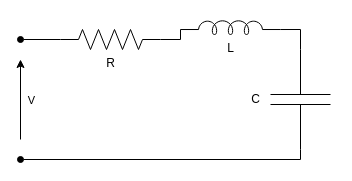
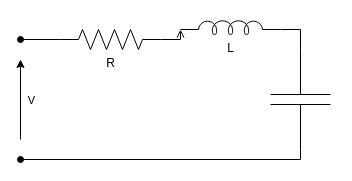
(181, 34) -> (181, 35)
(256, 100) -> none
